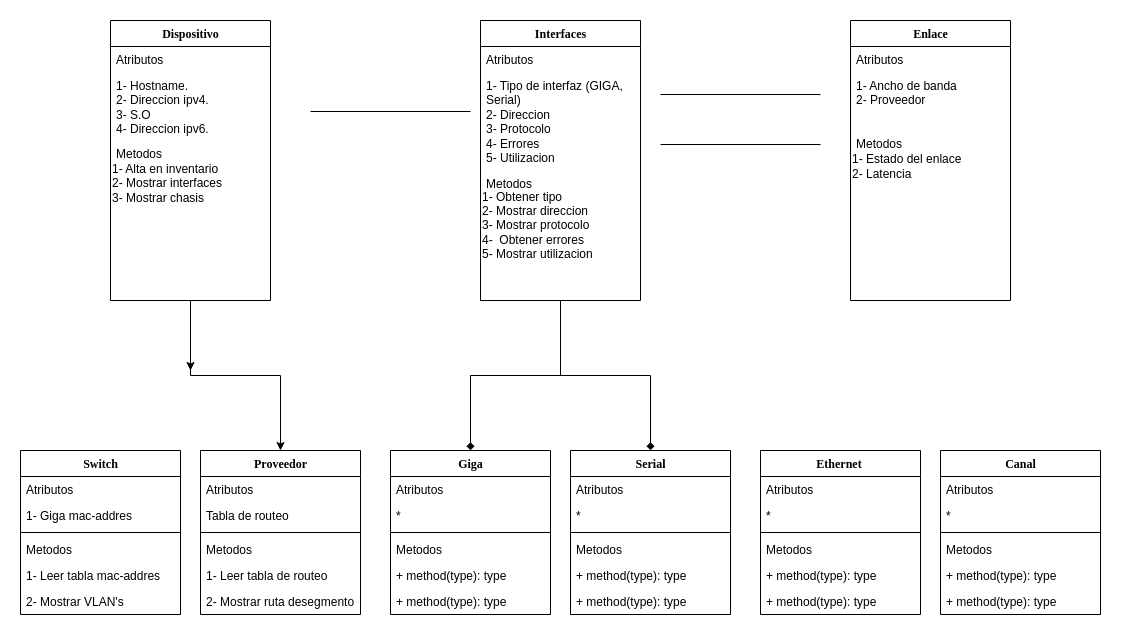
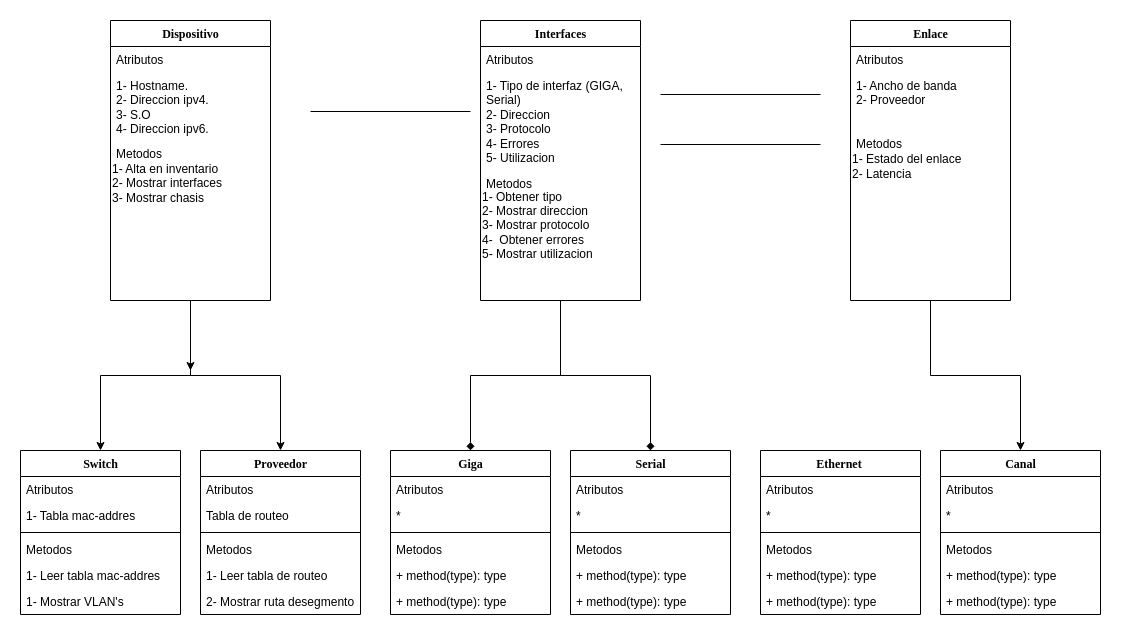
none -> (111, 376)
none -> (972, 376)
(82, 517) -> (86, 517)
(79, 603) -> (79, 603)
